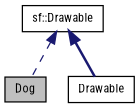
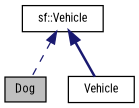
(63, 19) -> (63, 19)
(101, 90) -> (101, 90)
